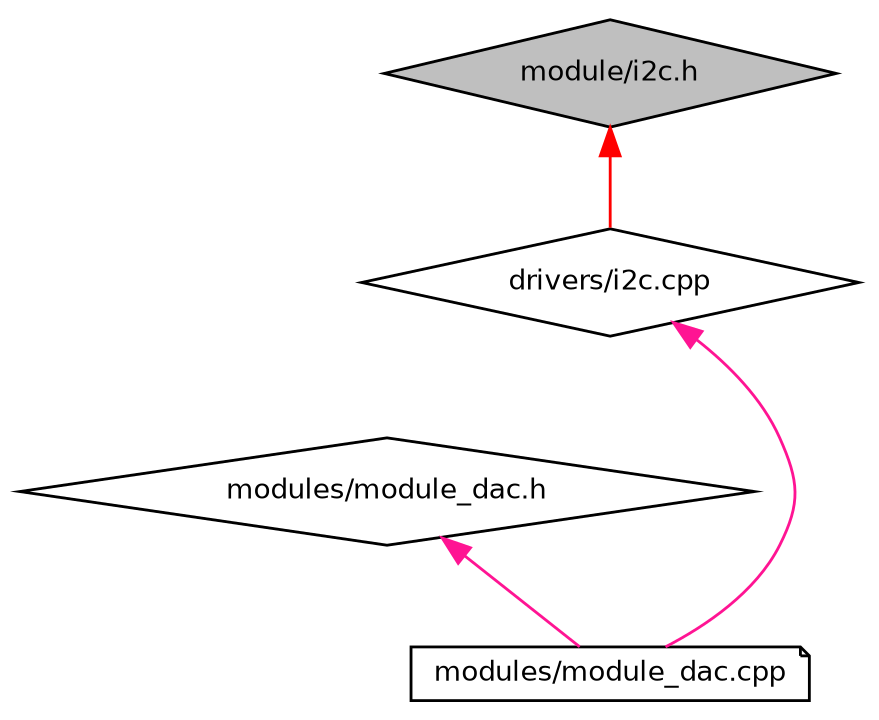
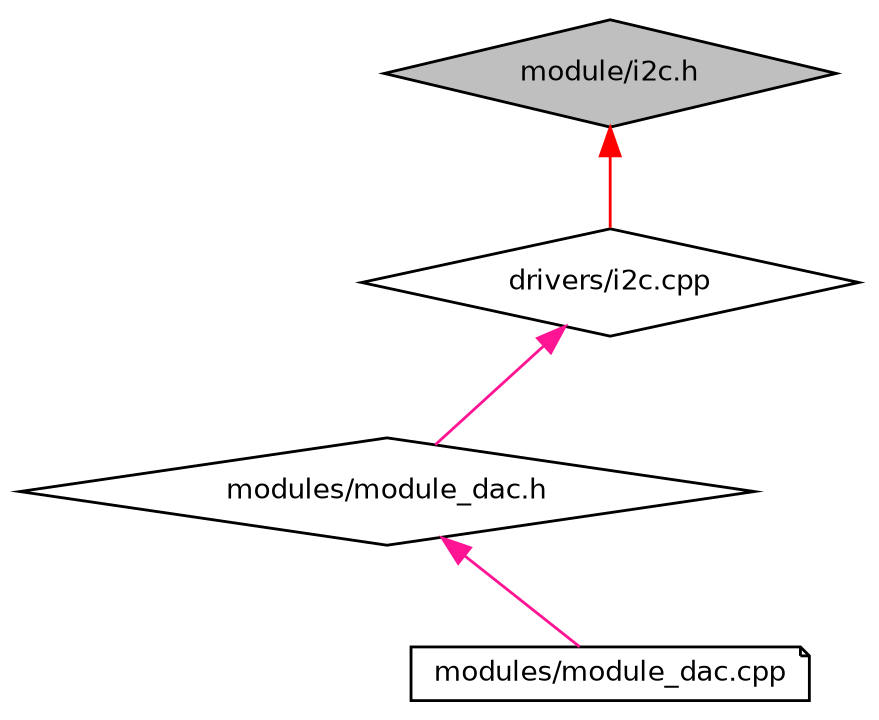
(794, 504) -> (489, 396)
